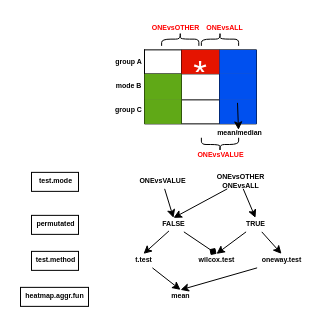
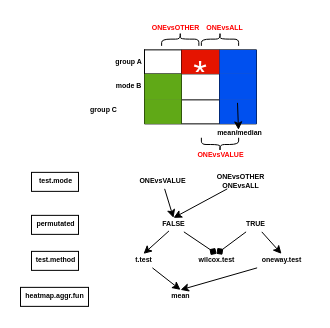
(128, 111) -> (103, 111)
(248, 200) -> none
(223, 249) -> (223, 249)
